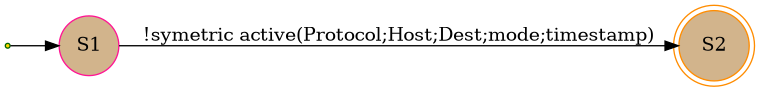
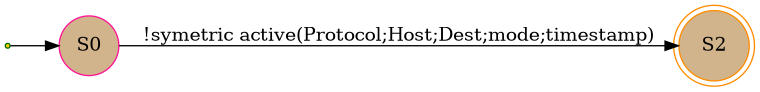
(89, 46) -> (89, 46)
